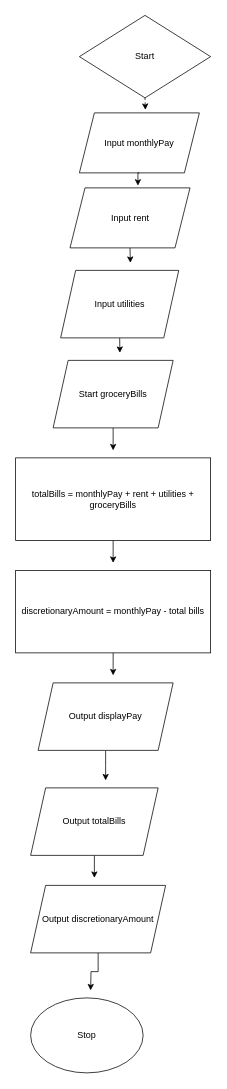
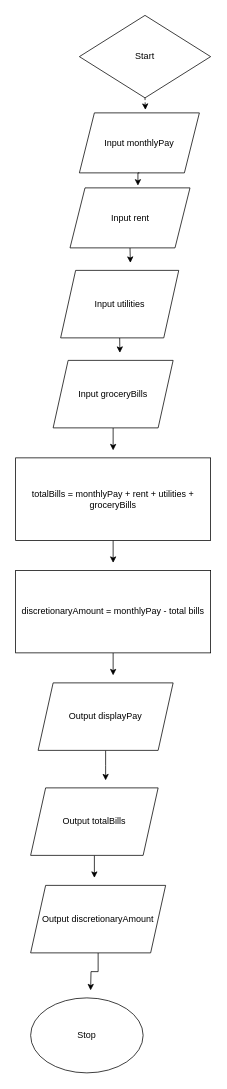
(113, 394) -> (113, 394)
